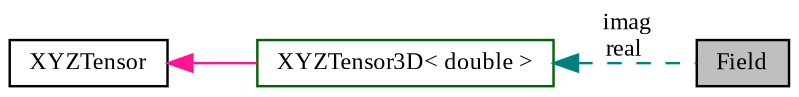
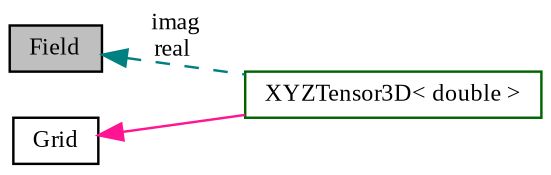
(89, 63) -> (56, 141)
(637, 63) -> (186, 66)
